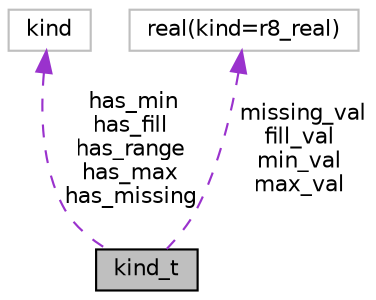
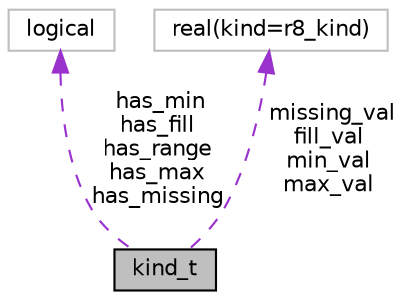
(50, 30) -> (62, 30)
(244, 30) -> (271, 30)
